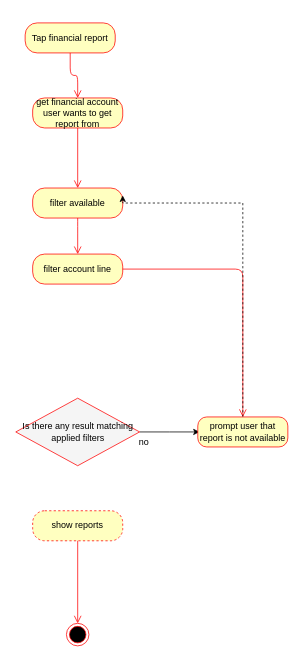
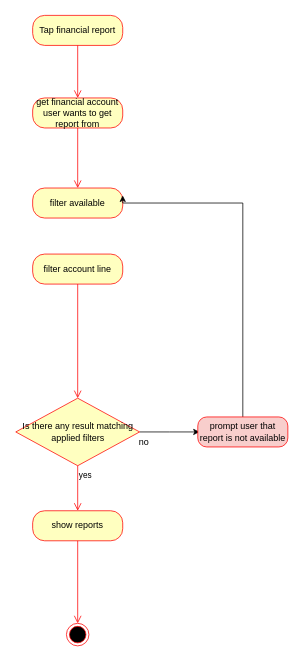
(70, 38) -> (78, 30)
(217, 203) -> (217, 203)
(78, 236) -> none
(181, 269) -> (78, 340)
(78, 432) -> (78, 432)
(243, 432) -> (243, 432)
none -> (78, 487)
(78, 525) -> (78, 525)
